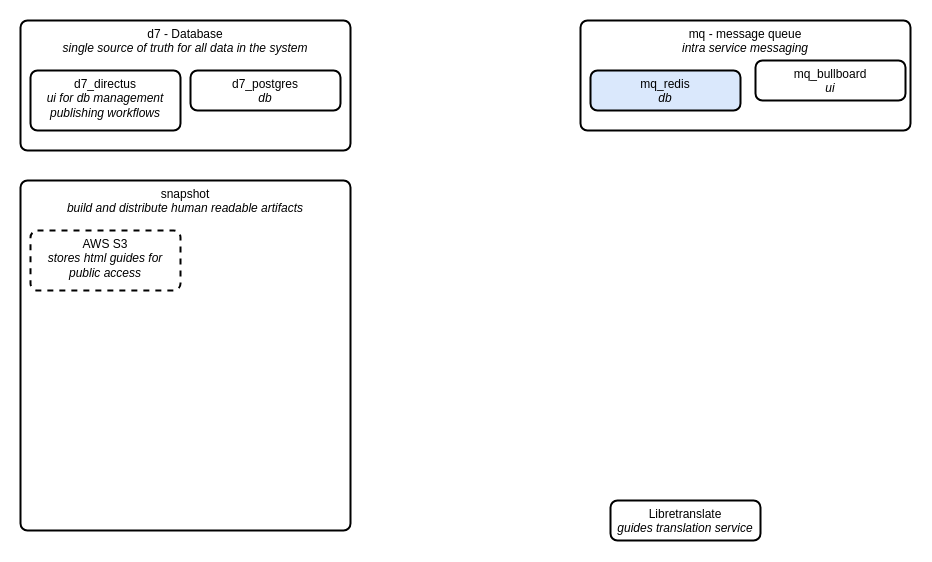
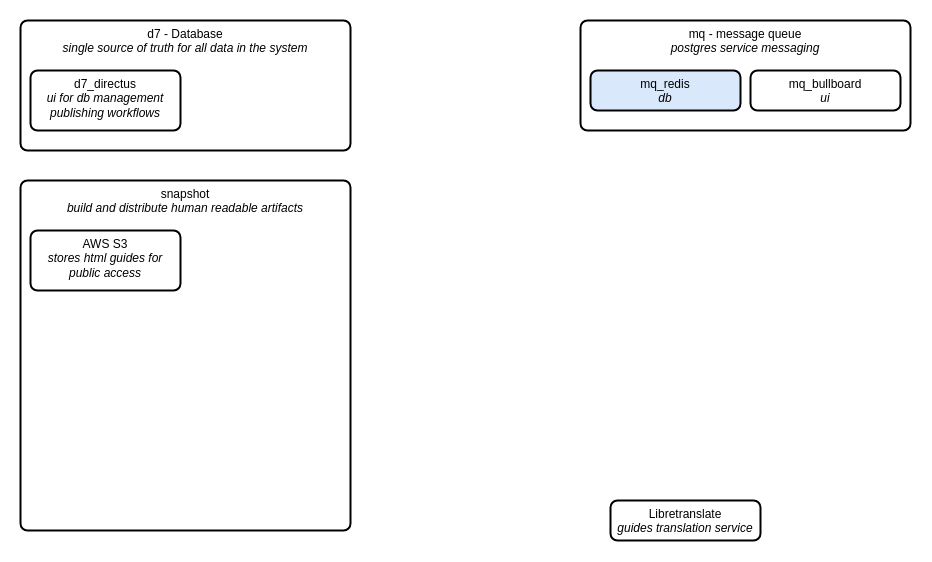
(746, 42) -> (746, 42)
(831, 81) -> (826, 91)
(266, 91) -> none
(106, 261) -> (106, 261)
